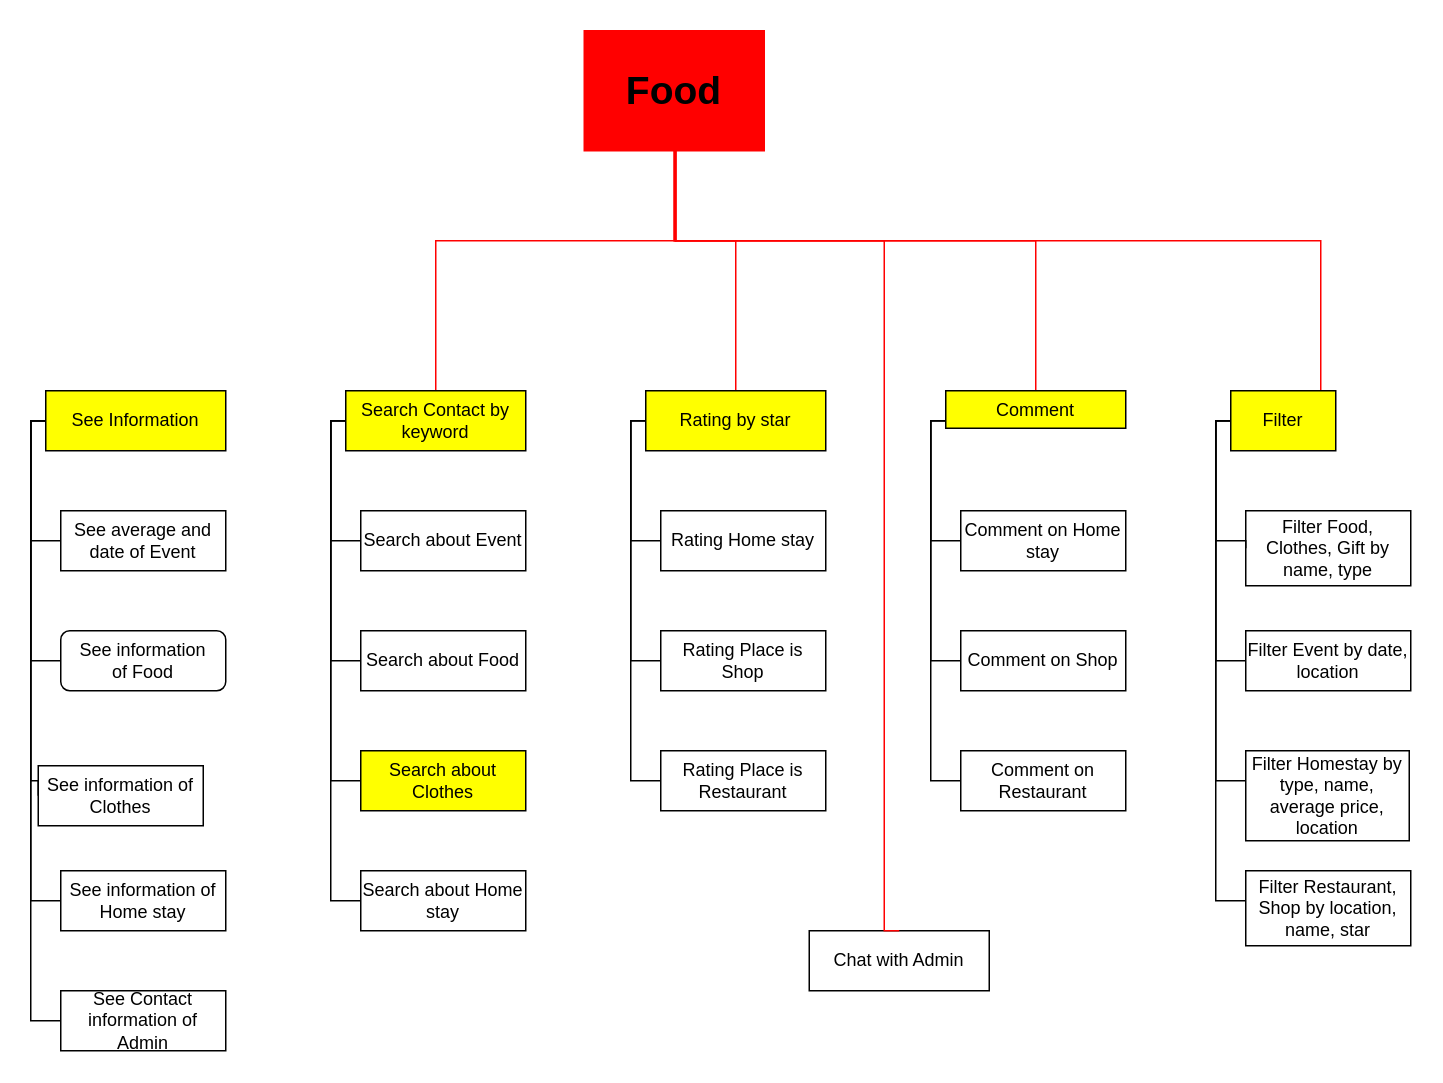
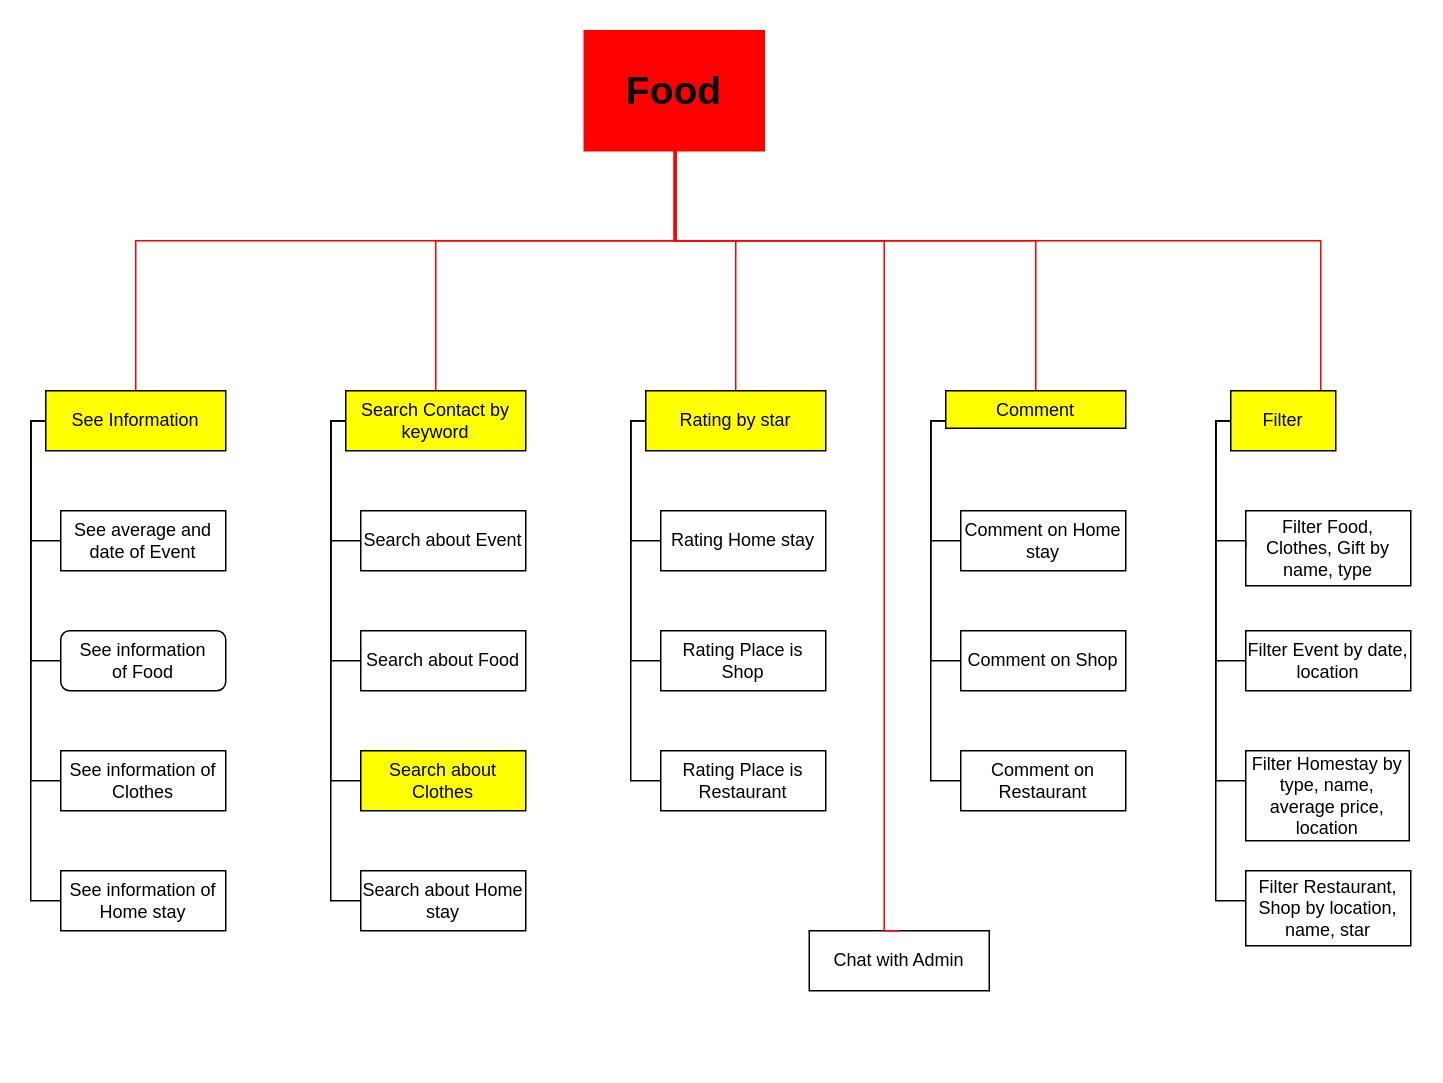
none -> (210, 241)
(121, 796) -> (143, 781)
(31, 977) -> none
(143, 1021) -> none
